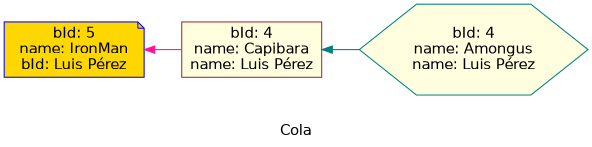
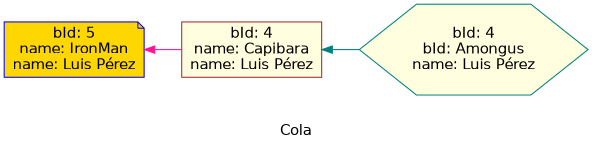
(74, 50) -> (74, 50)
(474, 50) -> (474, 50)
